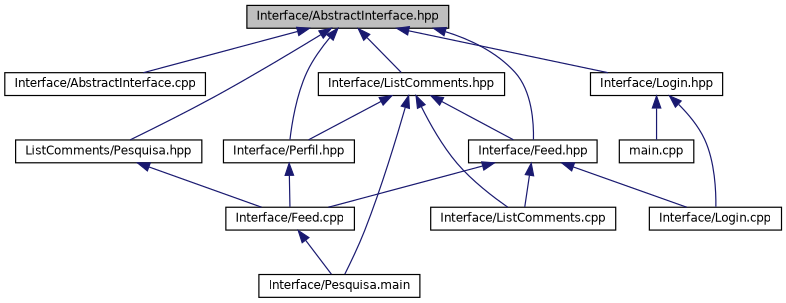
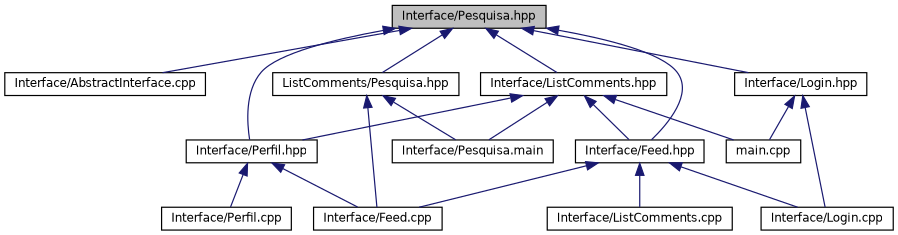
(348, 17) -> (469, 17)
(457, 163) -> (680, 122)
none -> (226, 219)
(319, 257) -> (428, 123)
